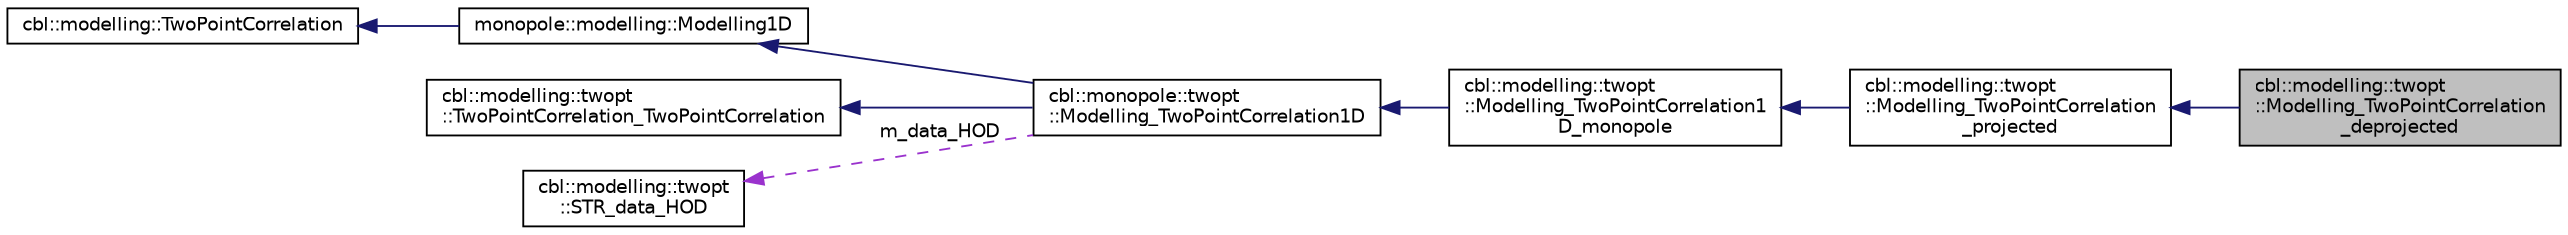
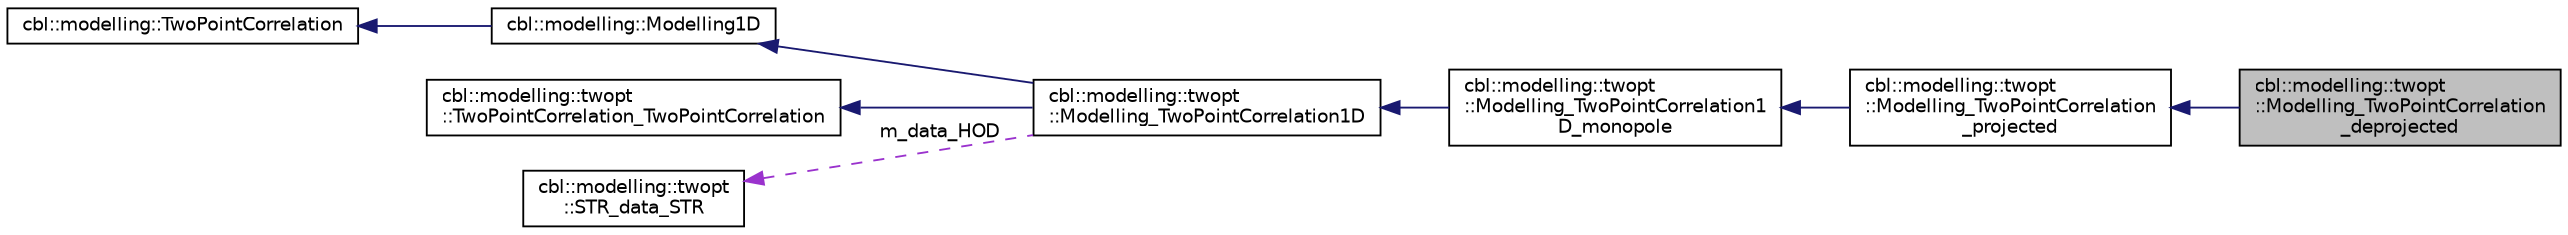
(634, 26) -> (634, 26)
(1207, 108) -> (1207, 108)
(634, 199) -> (634, 199)
